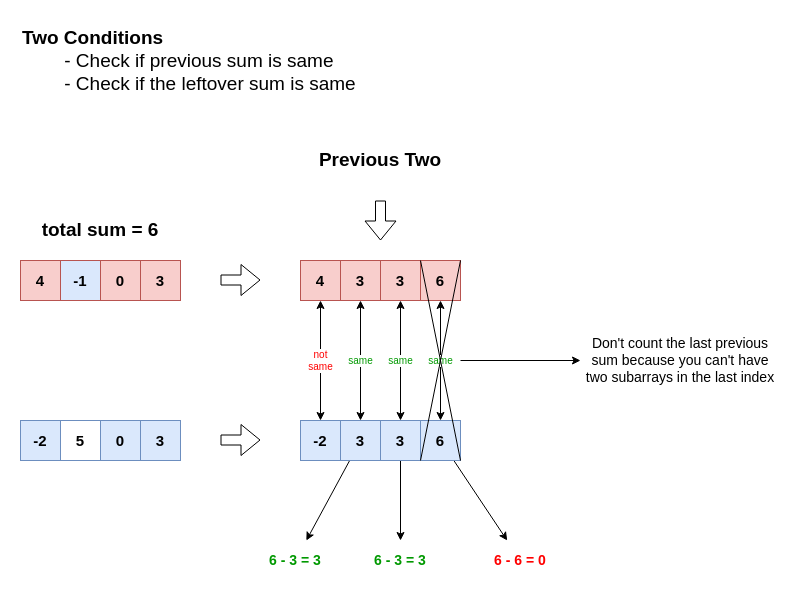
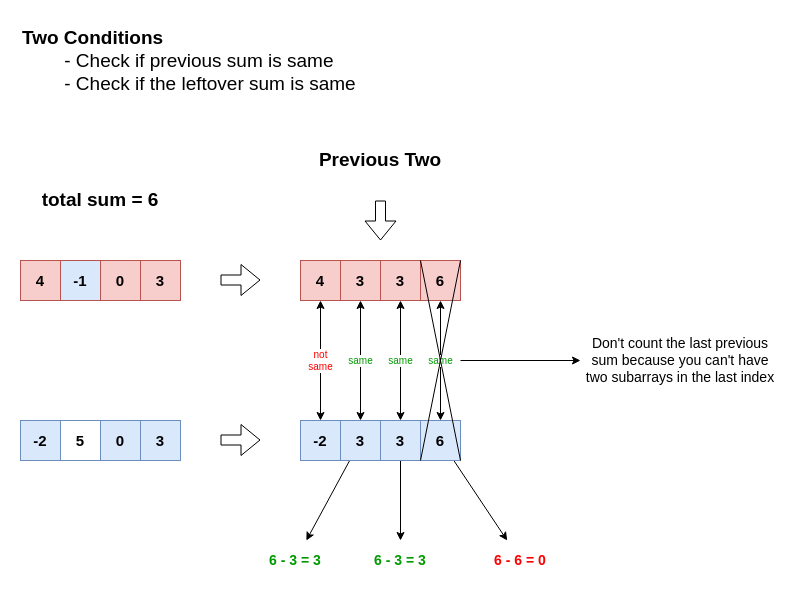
(101, 231) -> (101, 201)
